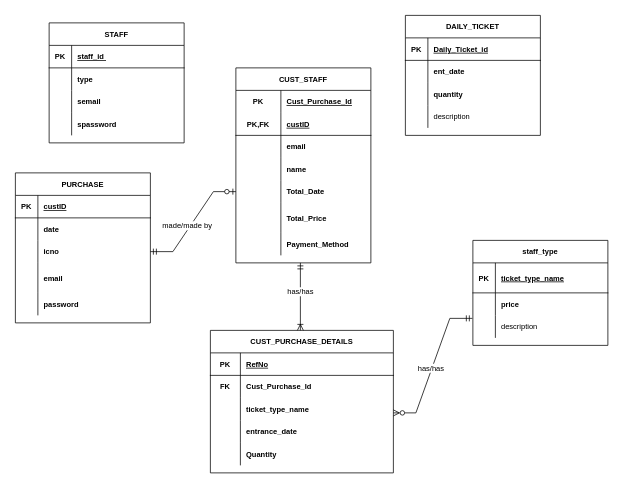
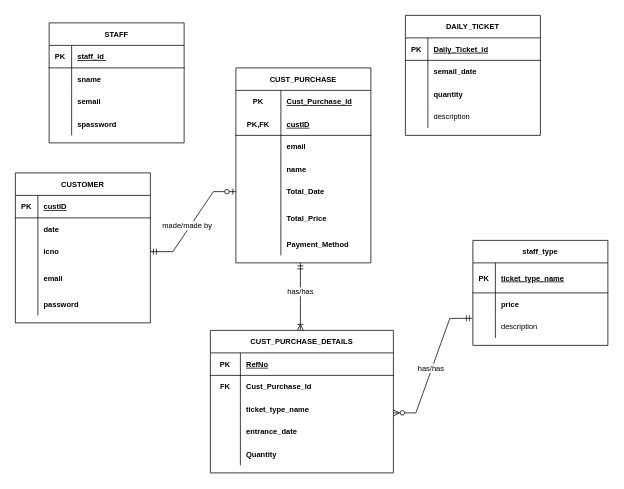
(450, 72) -> (455, 72)
(86, 79) -> (88, 79)
(303, 79) -> (303, 79)
(83, 184) -> (83, 184)
